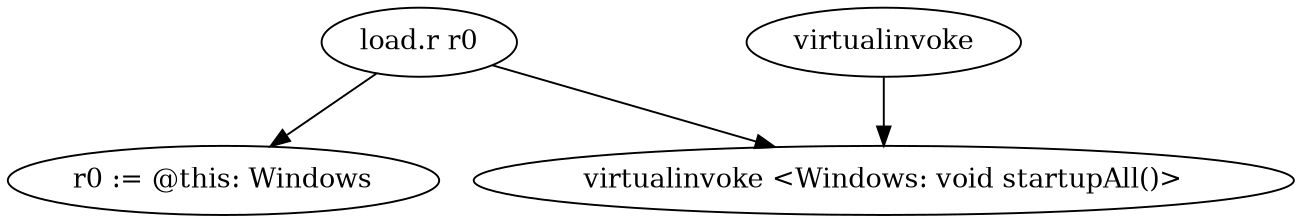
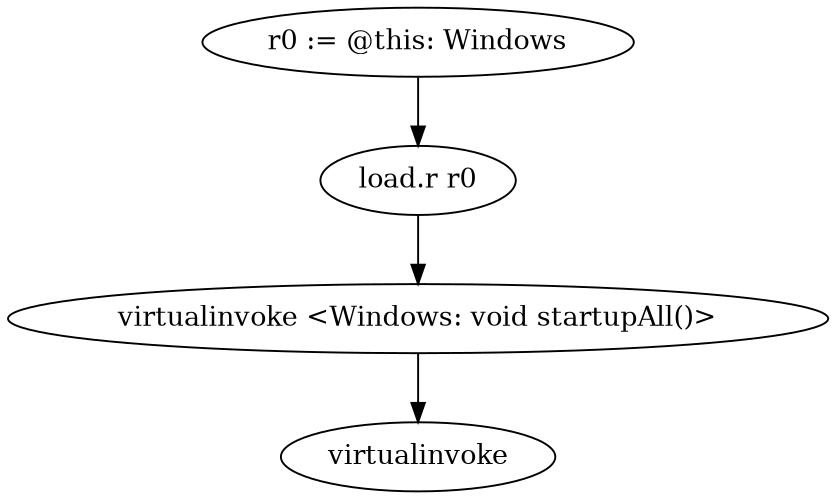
(884, 102) -> (418, 378)
(332, 104) -> (418, 102)
